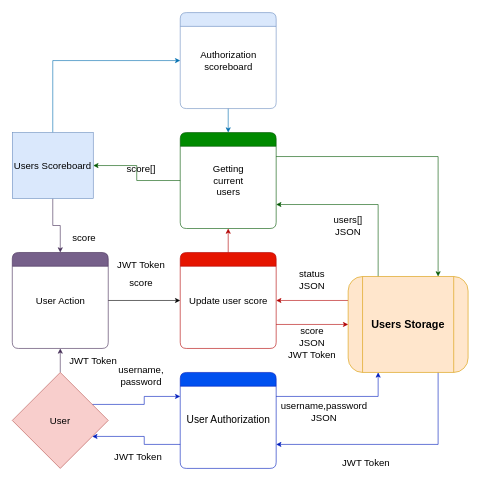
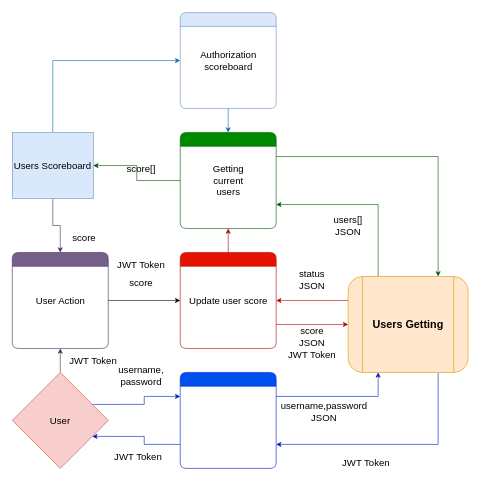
(408, 324) -> (408, 324)
(228, 420) -> none
